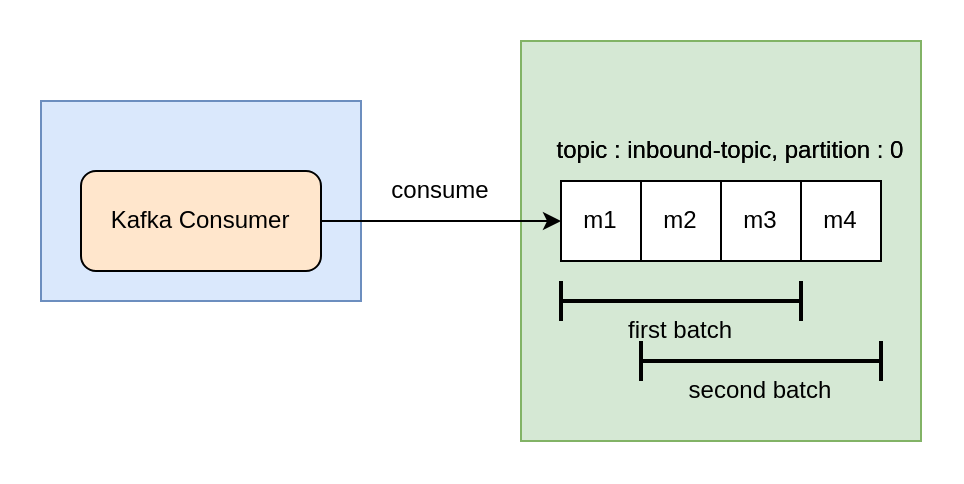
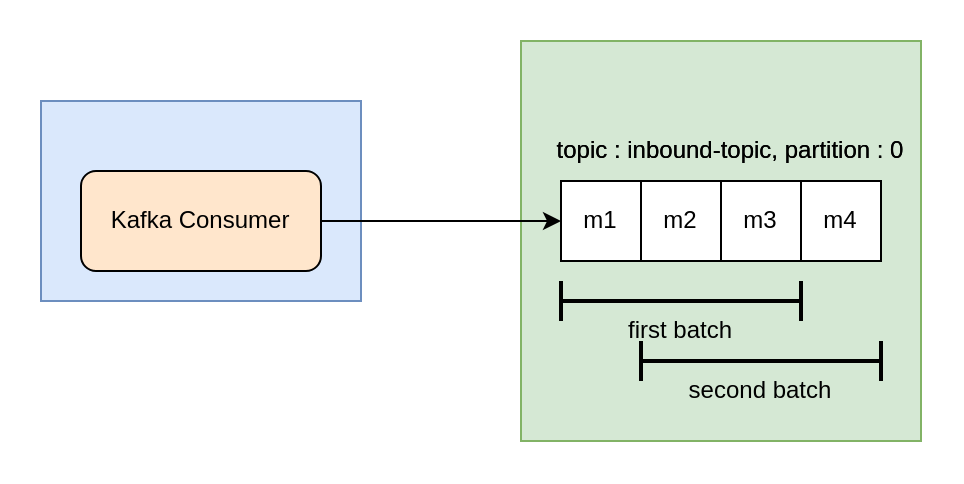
(441, 191) -> none
